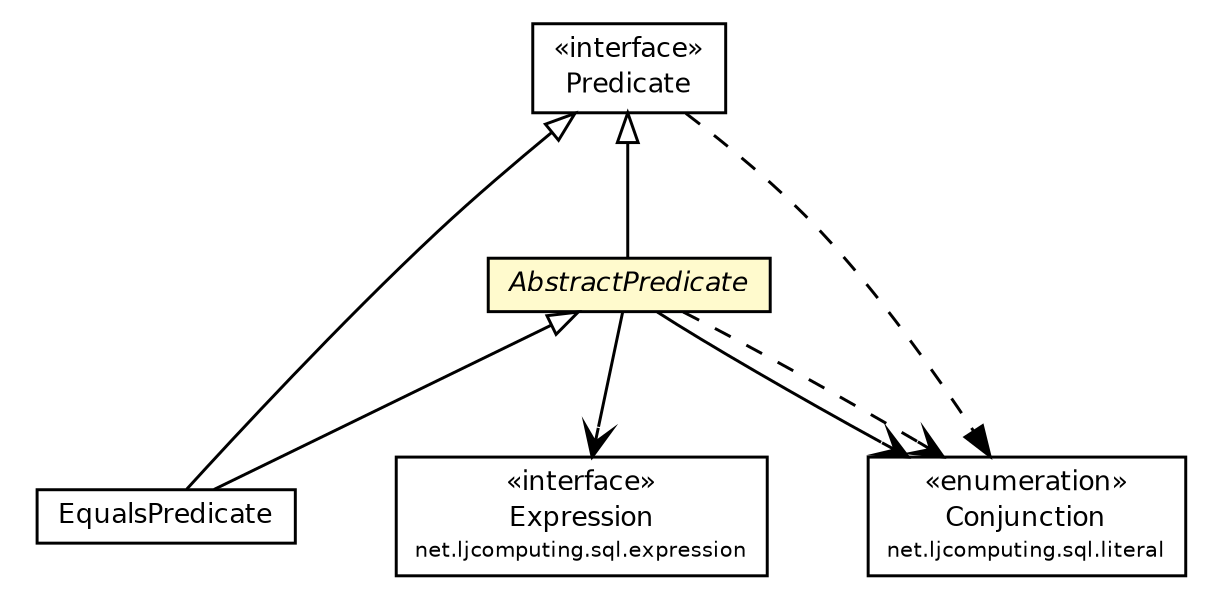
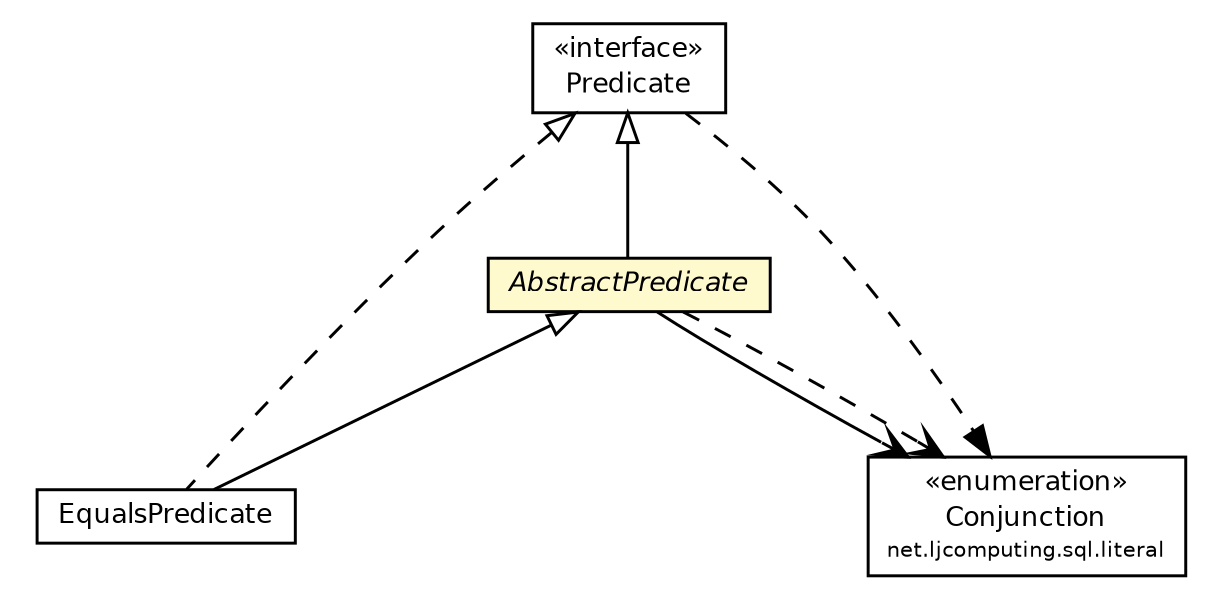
(363, 304) -> (363, 304)
(580, 516) -> none
